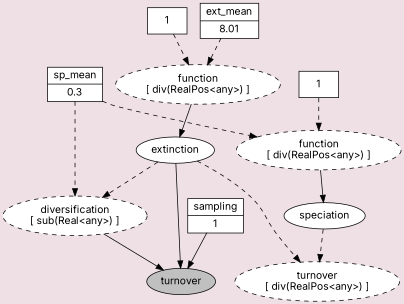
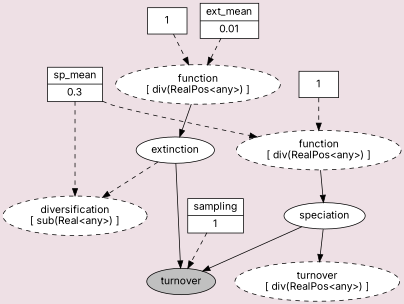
(229, 29) -> (229, 29)
(254, 200) -> none
(322, 242) -> (322, 242)
(199, 247) -> (199, 247)
(130, 250) -> (256, 247)
